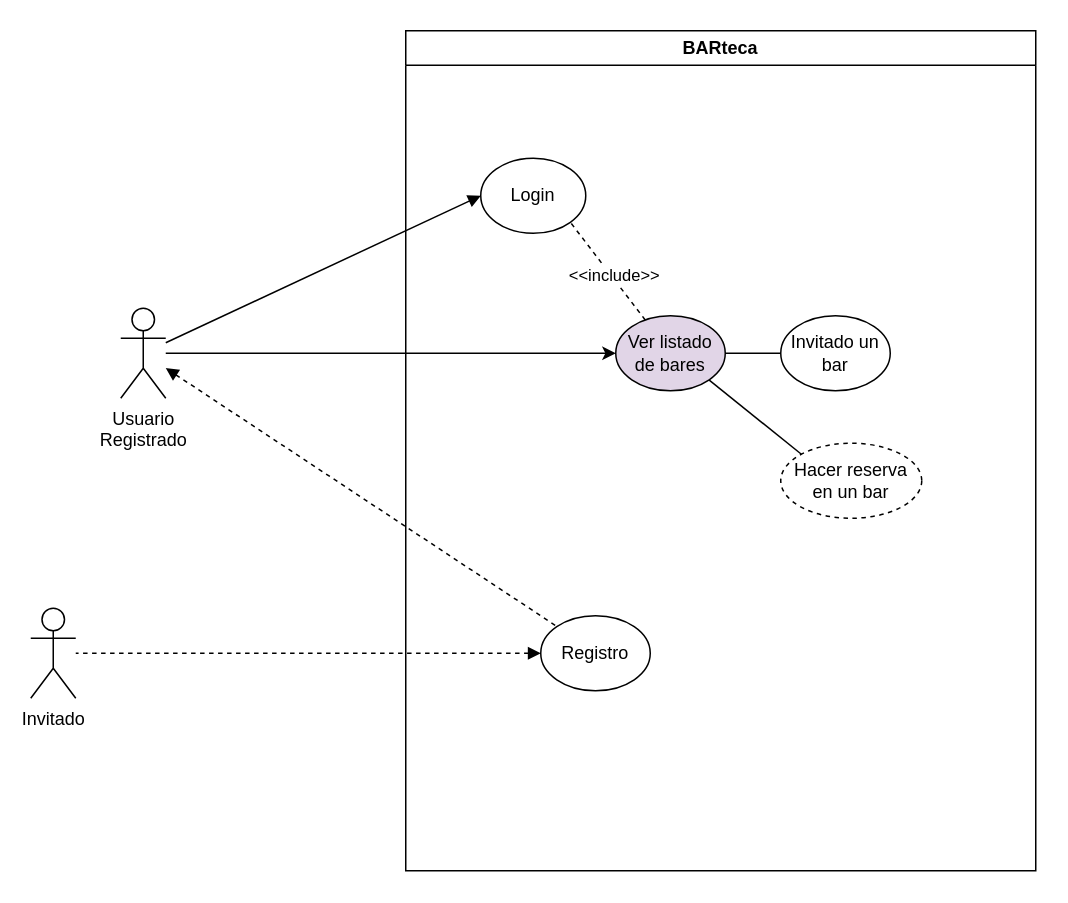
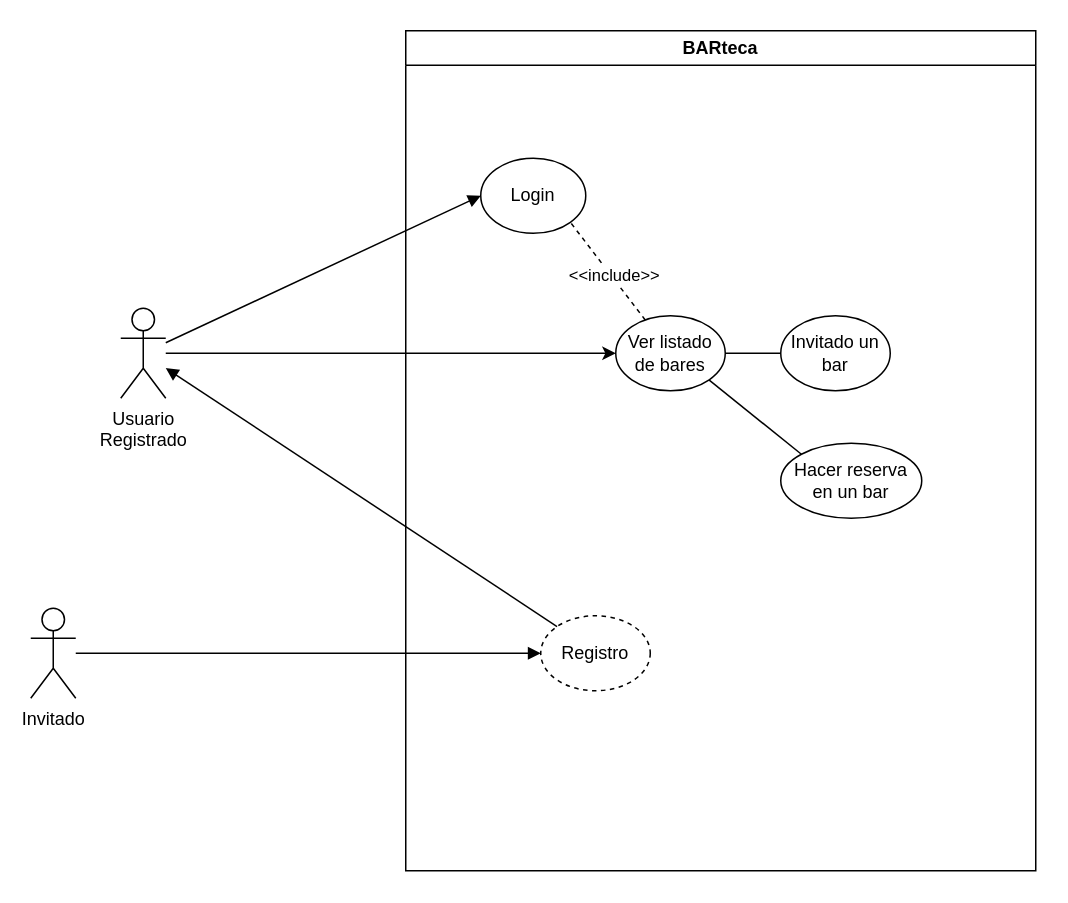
(671, 353) -> (671, 353)
(851, 481) -> (851, 481)
(367, 501) -> (367, 501)
(302, 653) -> (302, 653)
(596, 653) -> (596, 653)
